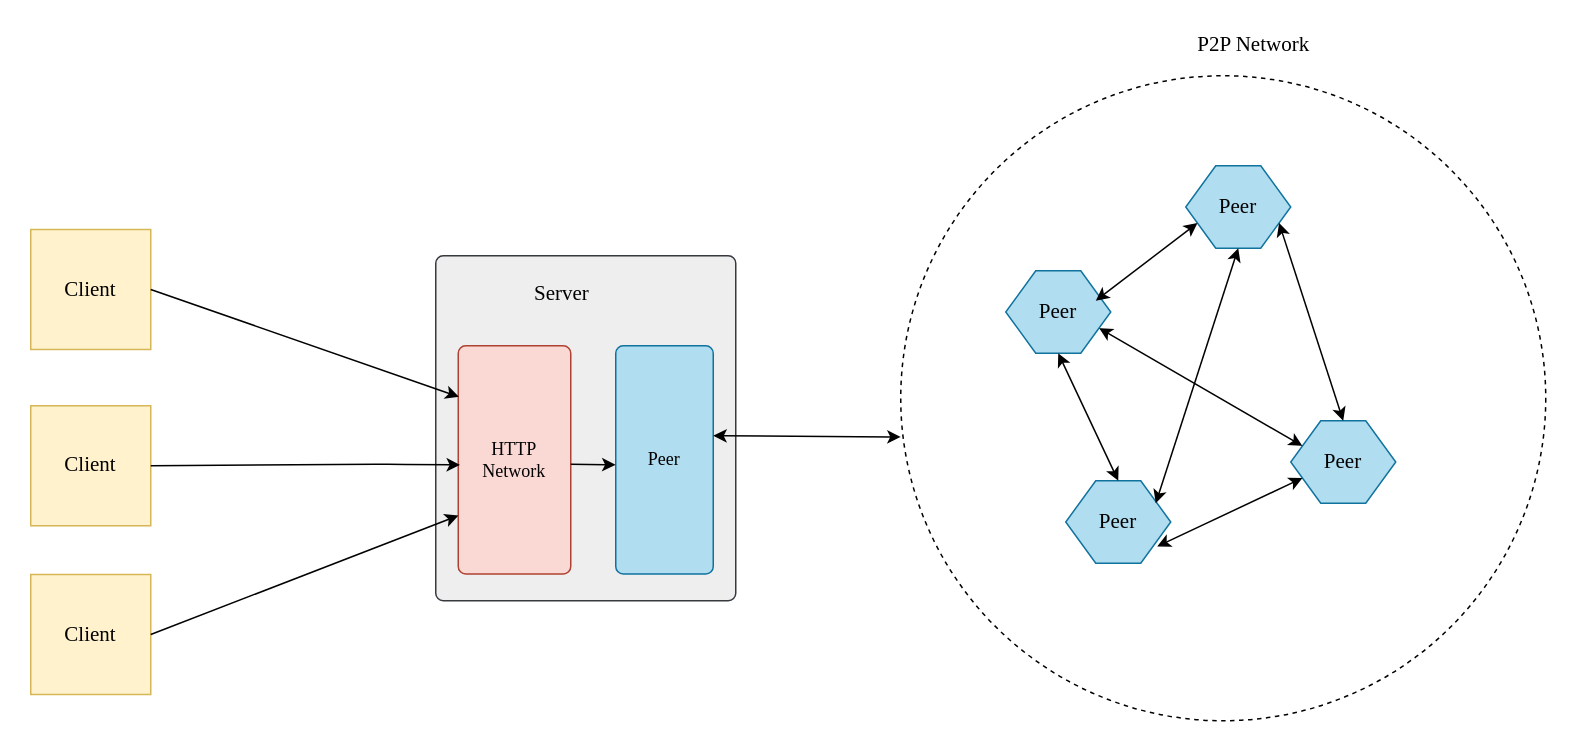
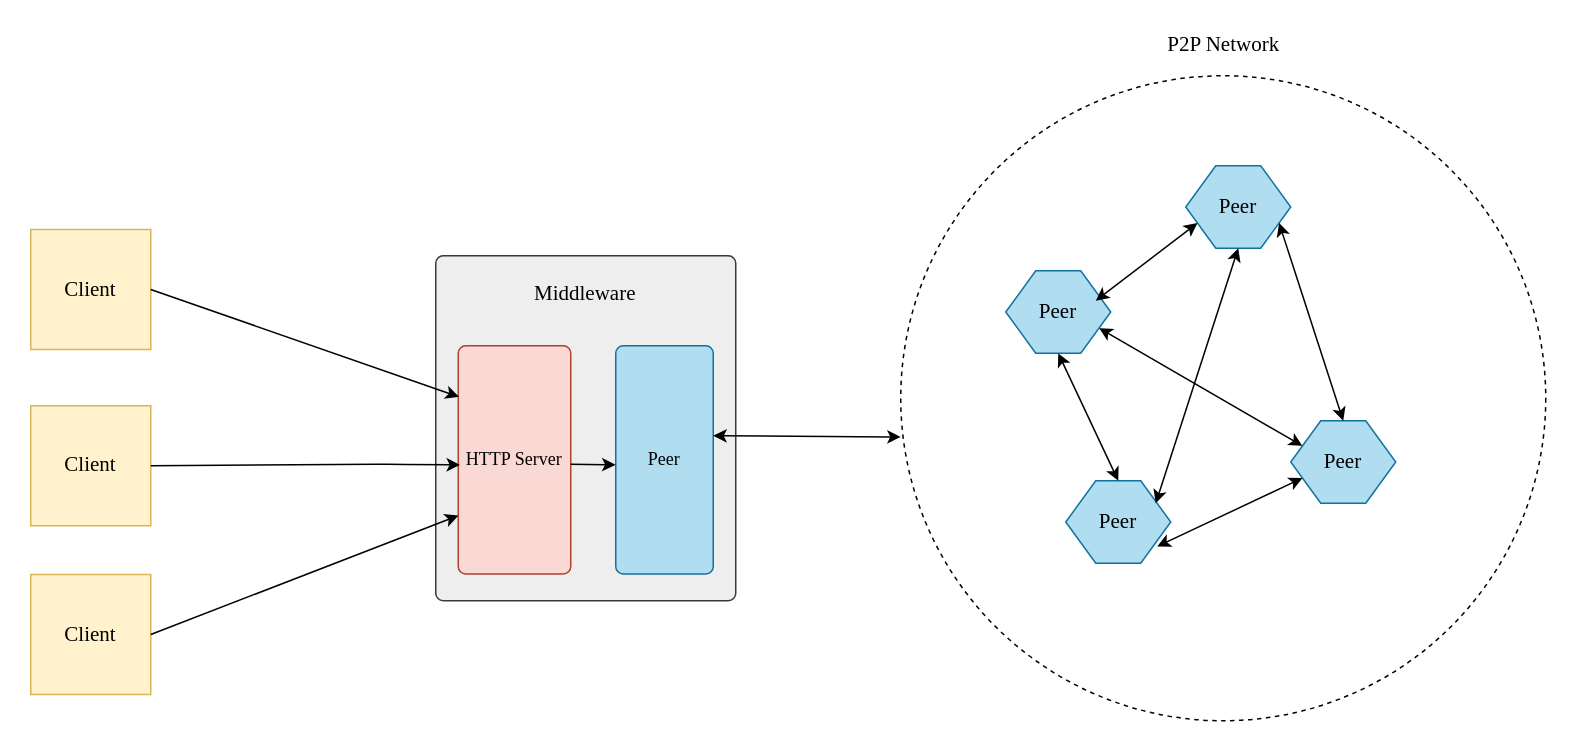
(1253, 46) -> (1223, 46)
(569, 293) -> (587, 293)
(515, 460) -> (515, 460)
